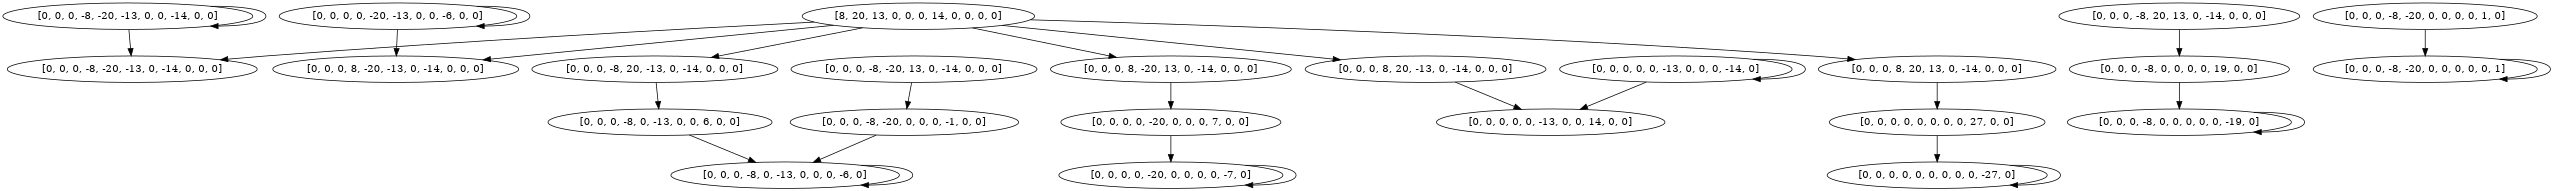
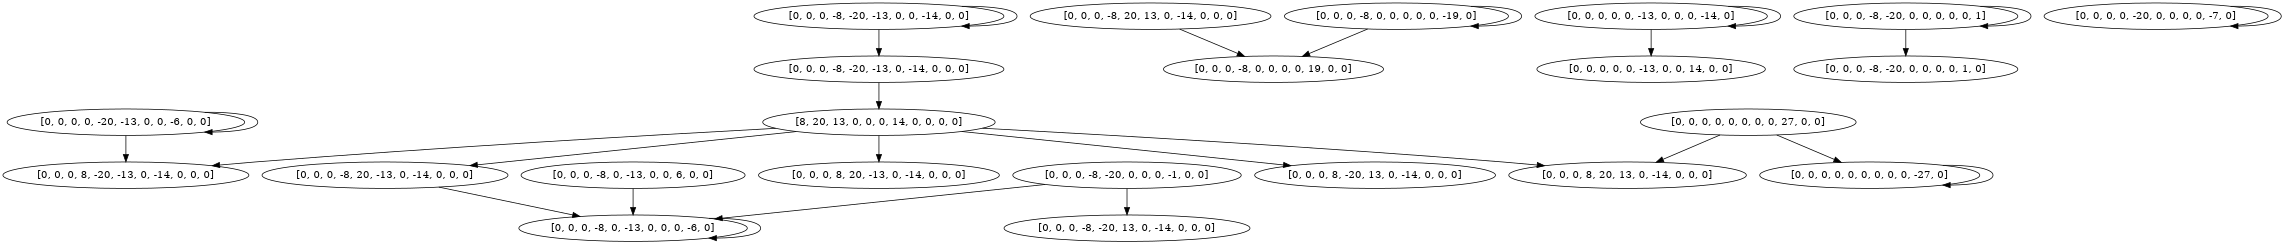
(521, 39) -> (879, 92)
(2425, 39) -> (1906, 39)
(657, 92) -> (506, 201)
(910, 92) -> (1127, 198)
(1937, 92) -> (1692, 147)
(2179, 92) -> (1338, 41)
(1485, 94) -> none
(1171, 122) -> none
